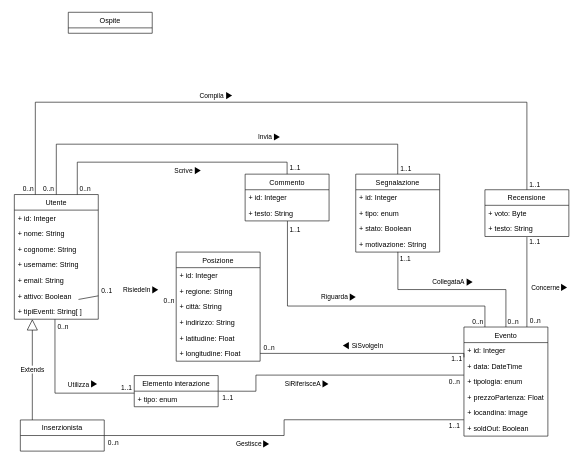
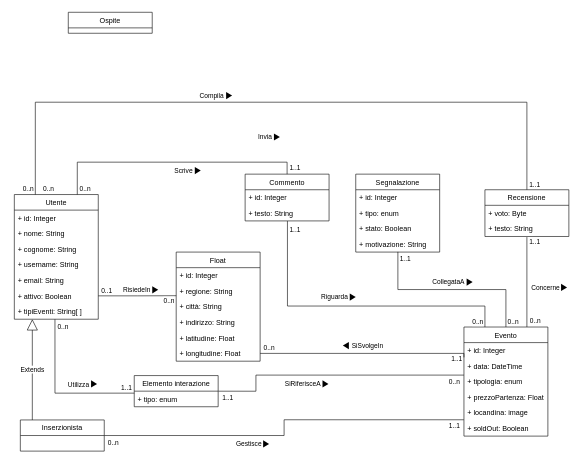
(217, 144) -> none
(218, 260) -> (218, 260)
(88, 298) -> (137, 296)
